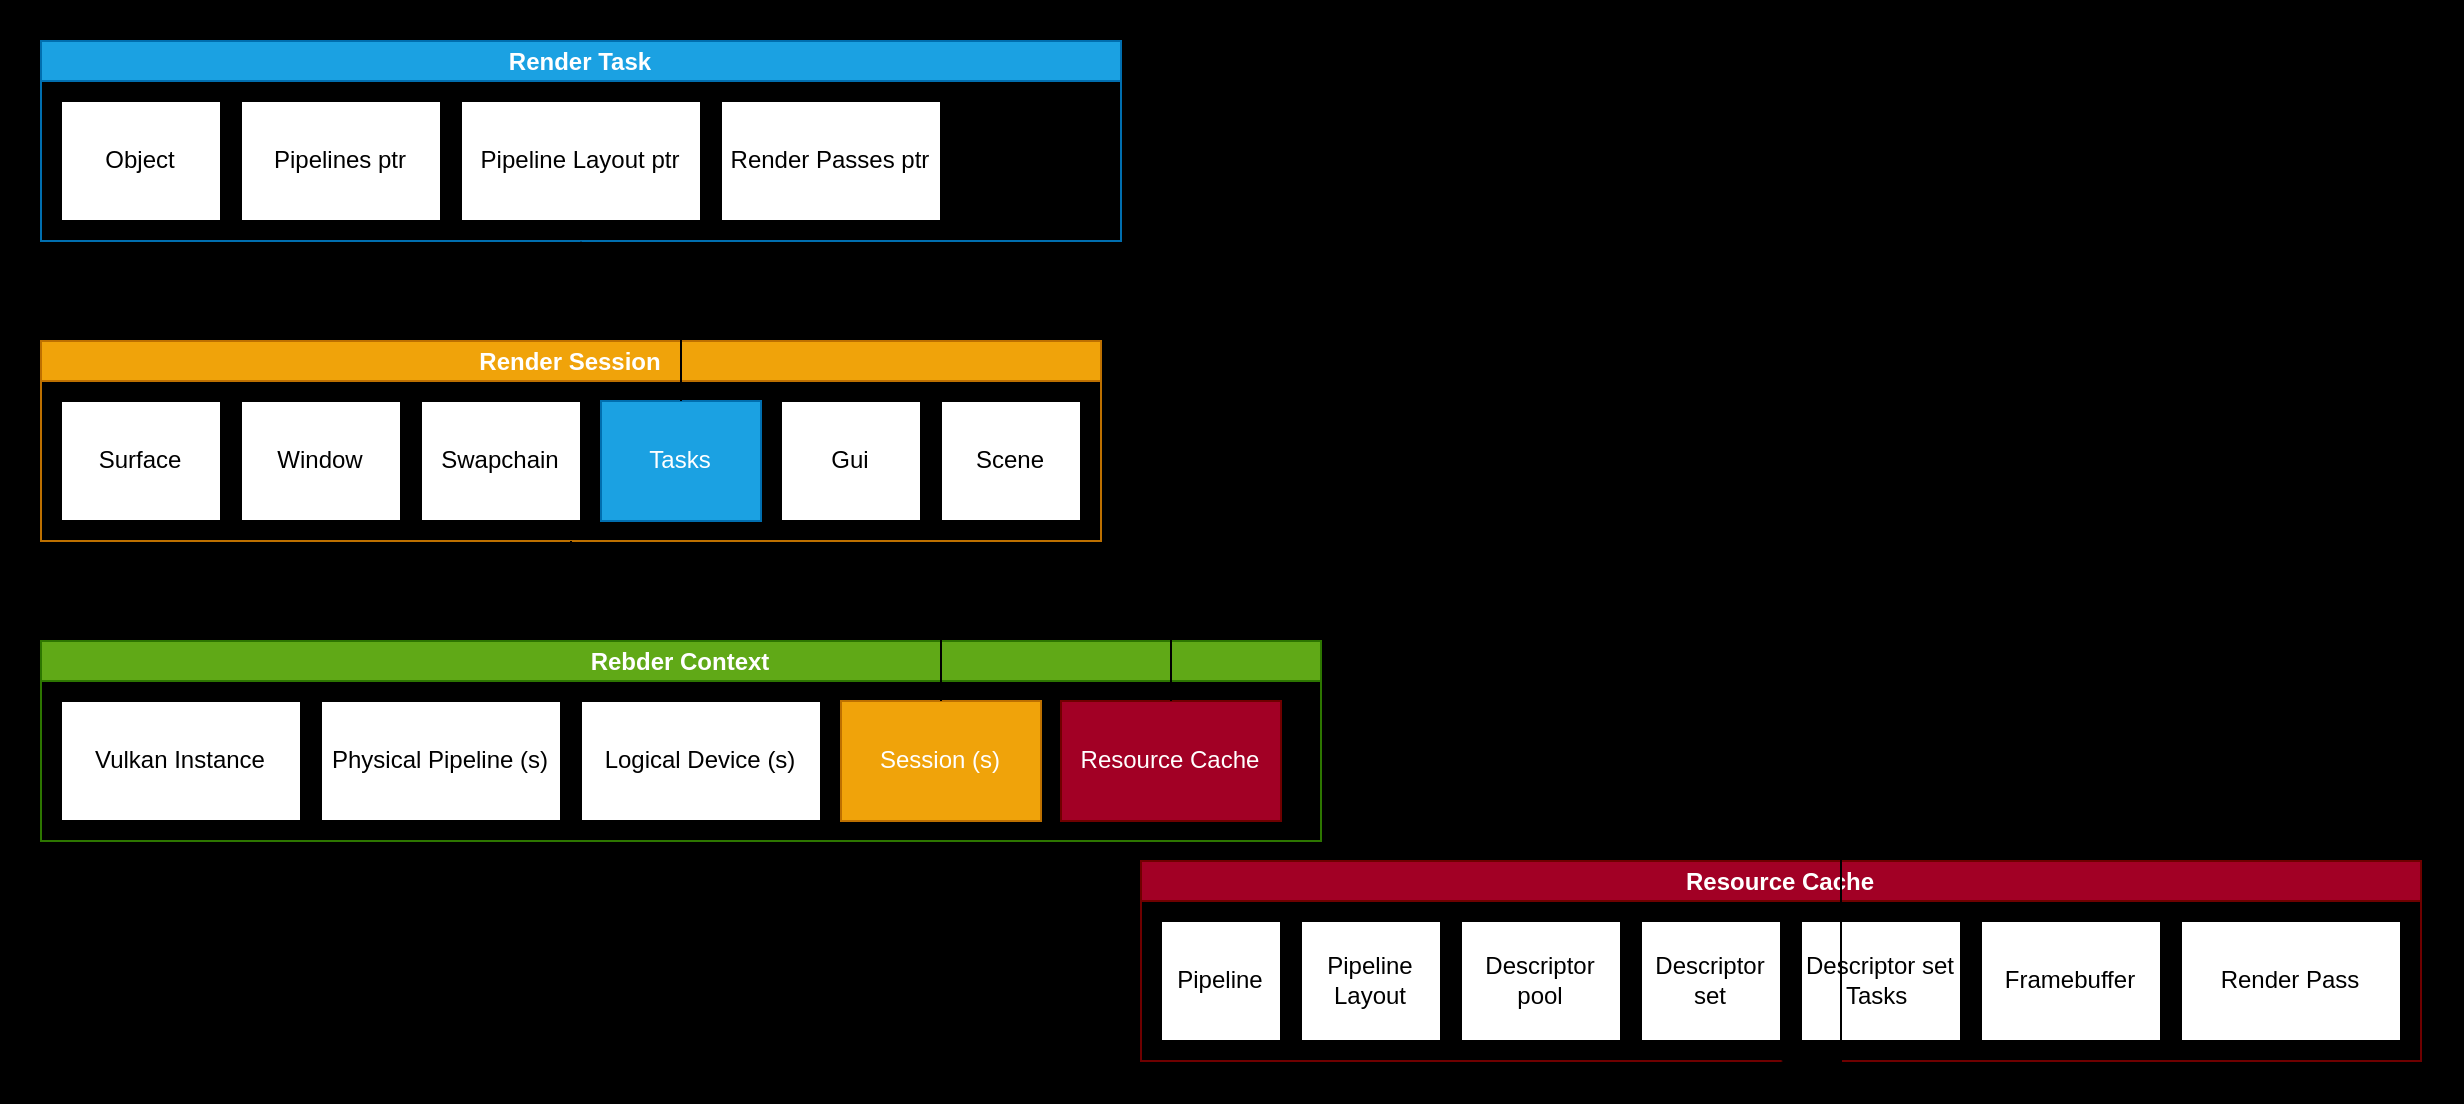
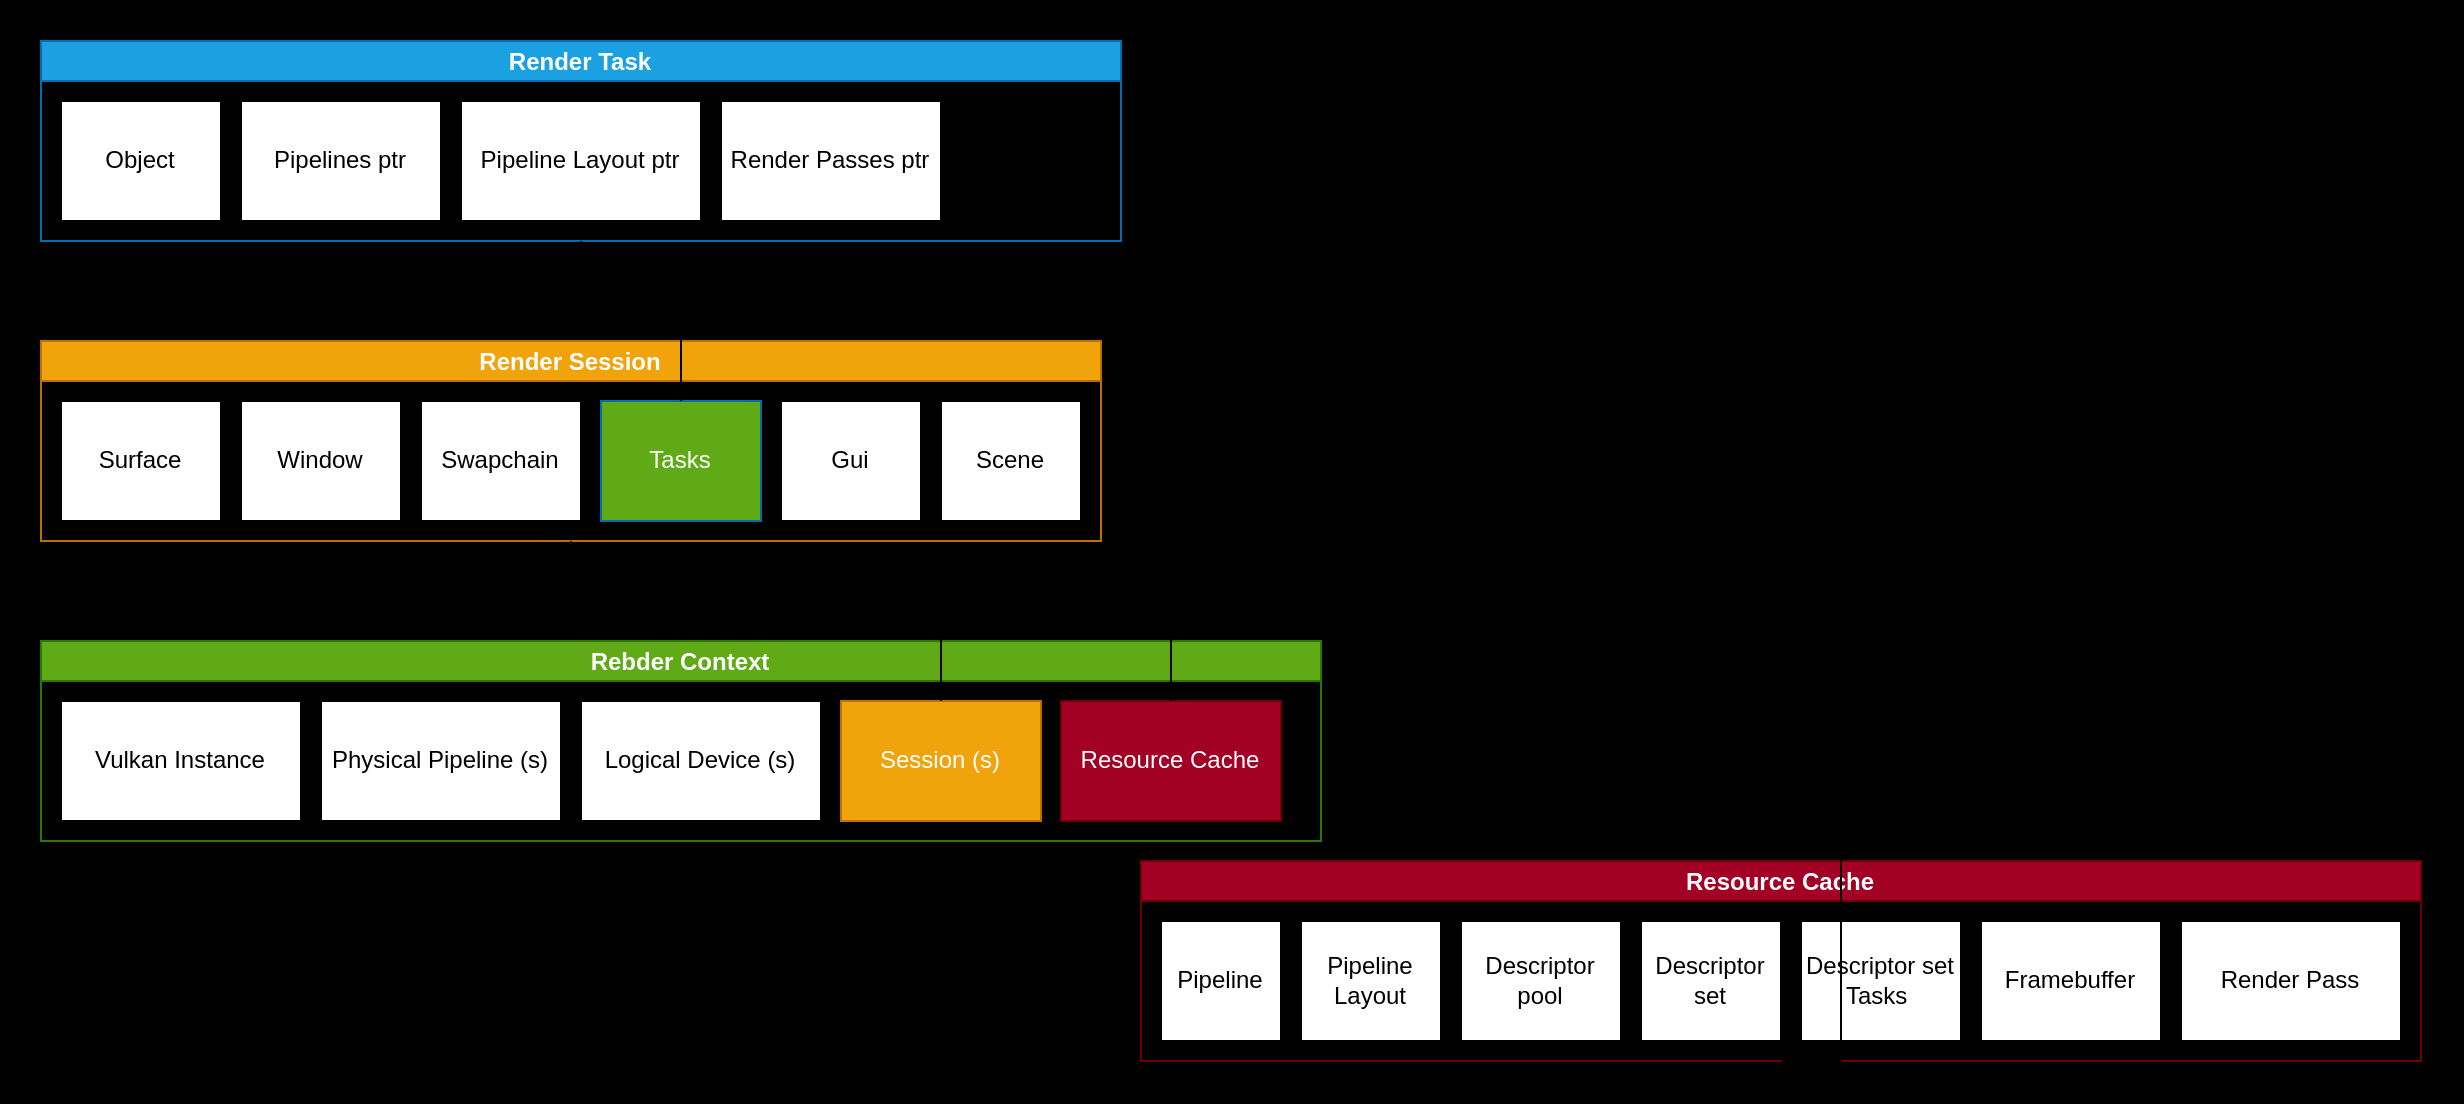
(681, 401) -> (681, 401)
(681, 461) -> (681, 461)
